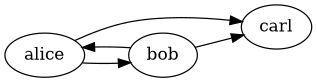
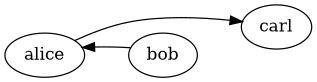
(213, 43) -> none
(100, 63) -> none
